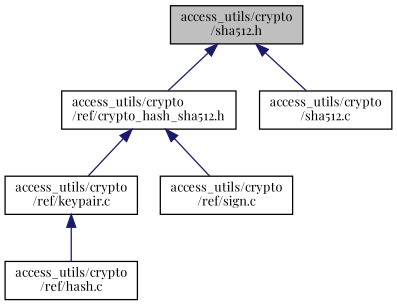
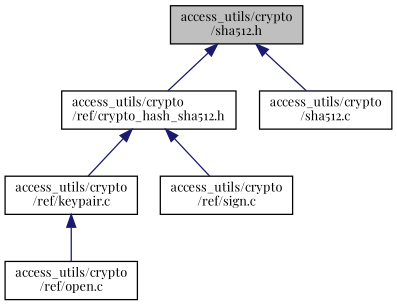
(71, 281) -> (71, 281)
